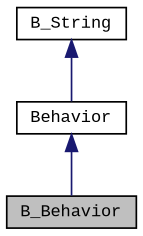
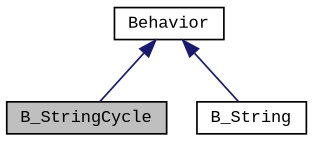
(72, 79) -> (216, 77)
(72, 212) -> (87, 118)
